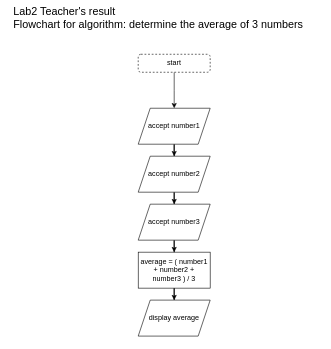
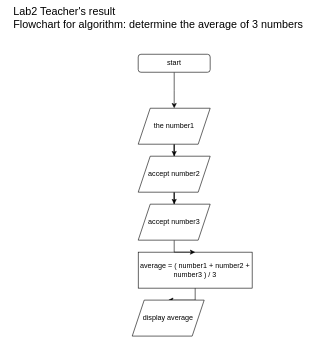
(174, 63) -> (174, 63)
(174, 126) -> (174, 126)
(174, 270) -> (195, 270)
(174, 318) -> (168, 318)
